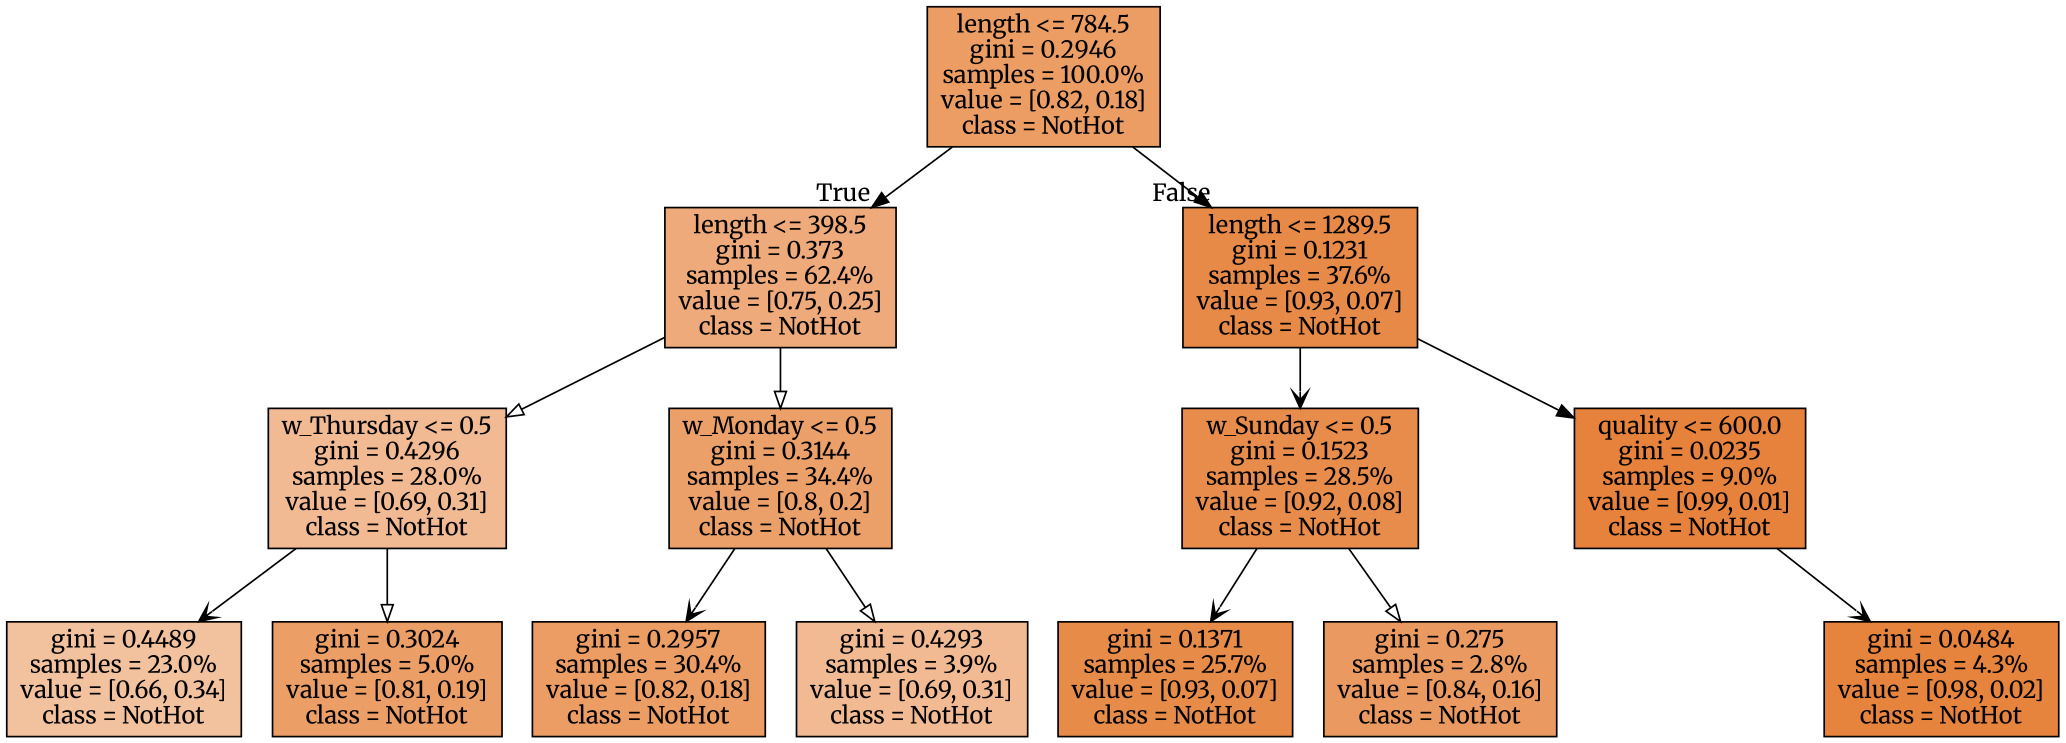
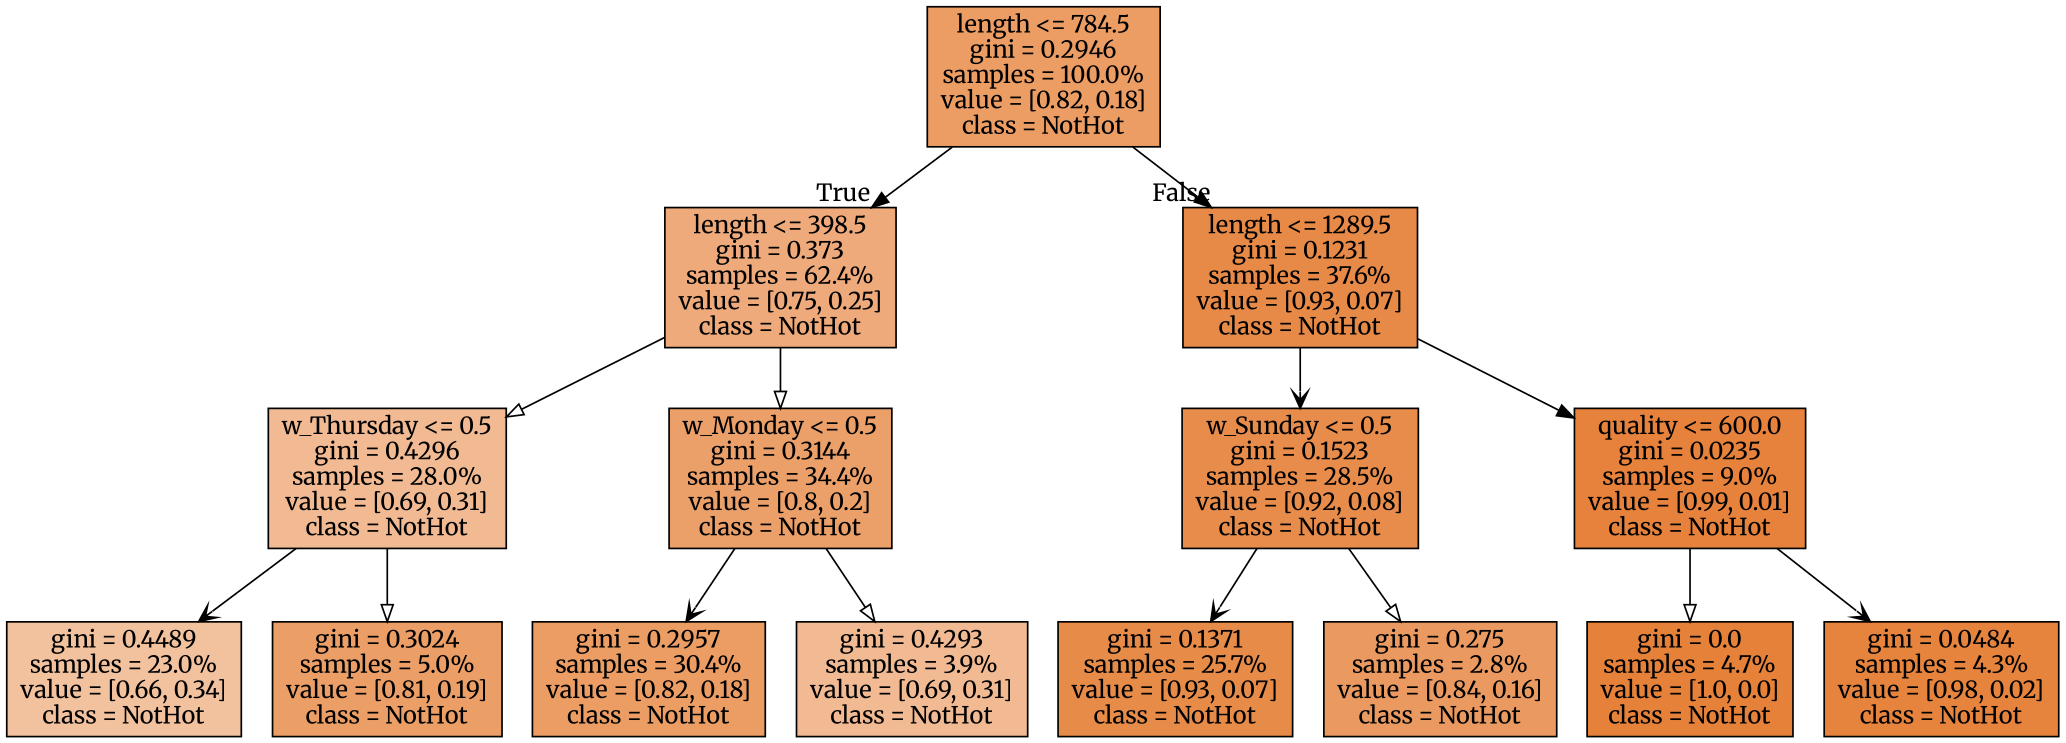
none -> (1690, 679)
